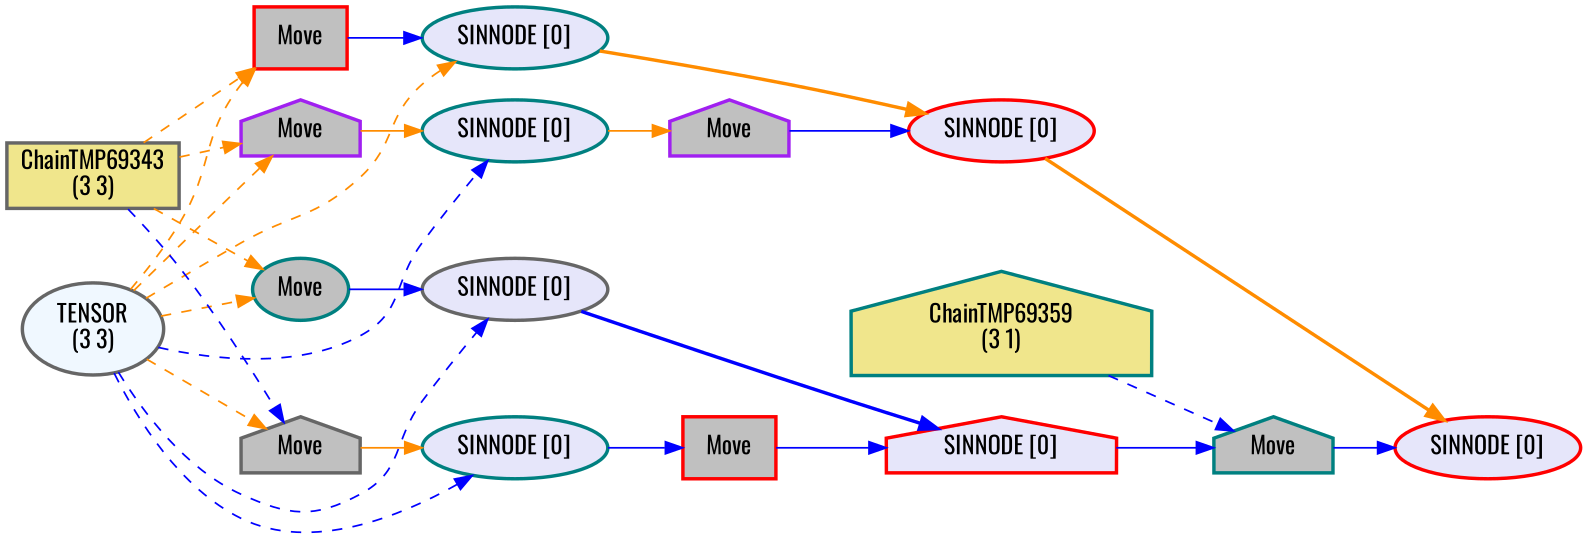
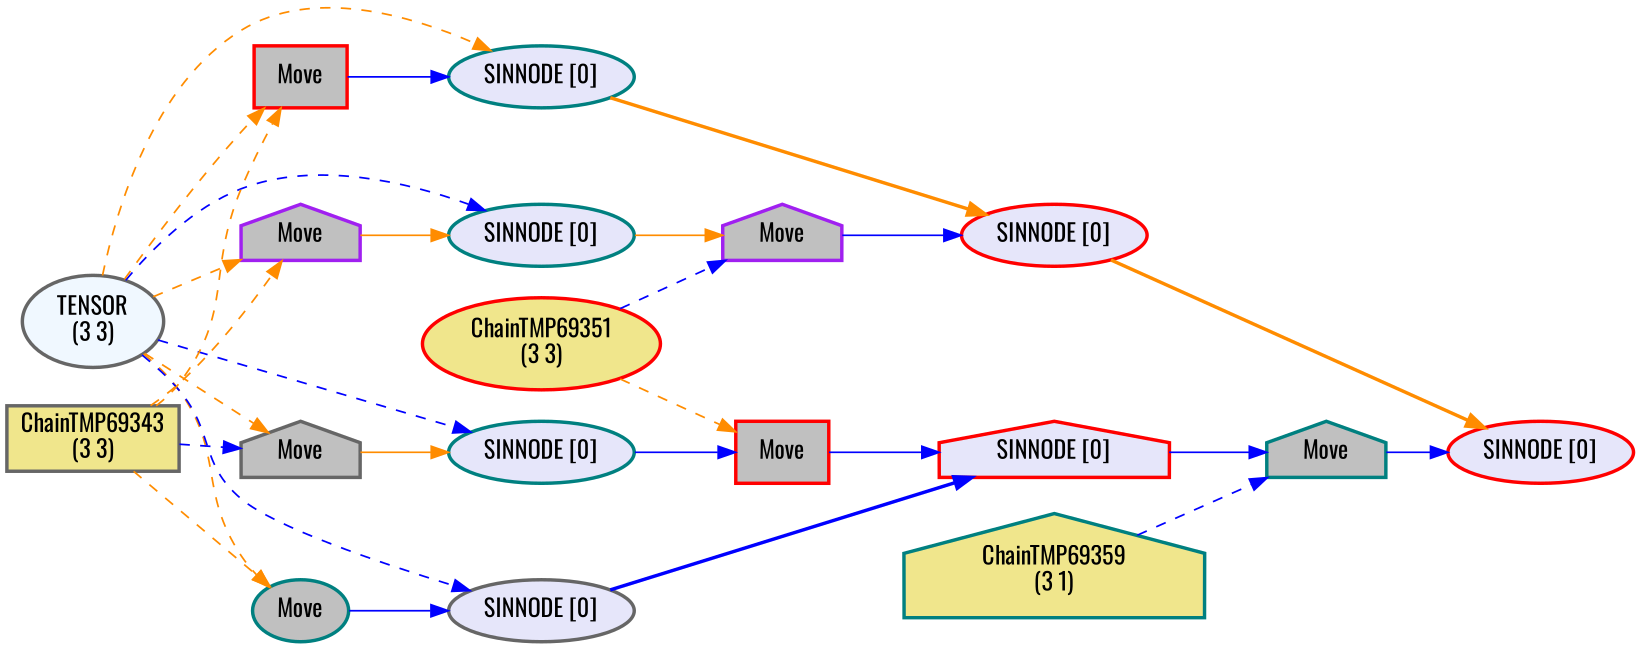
none -> (541, 344)
